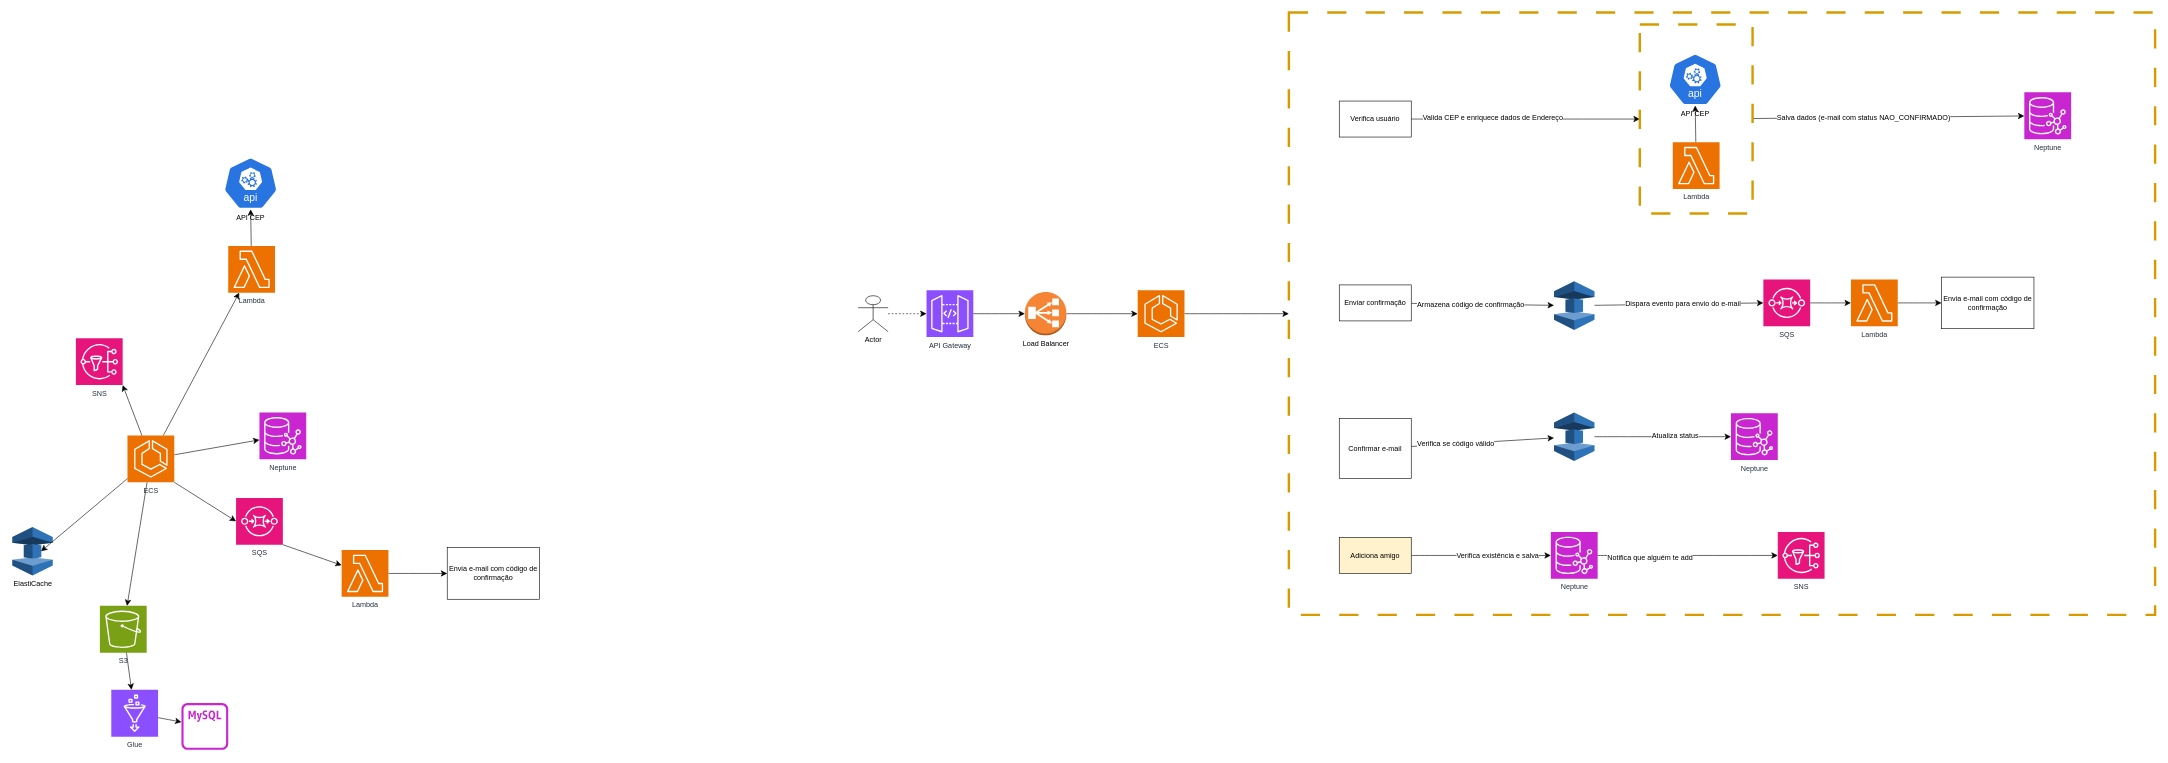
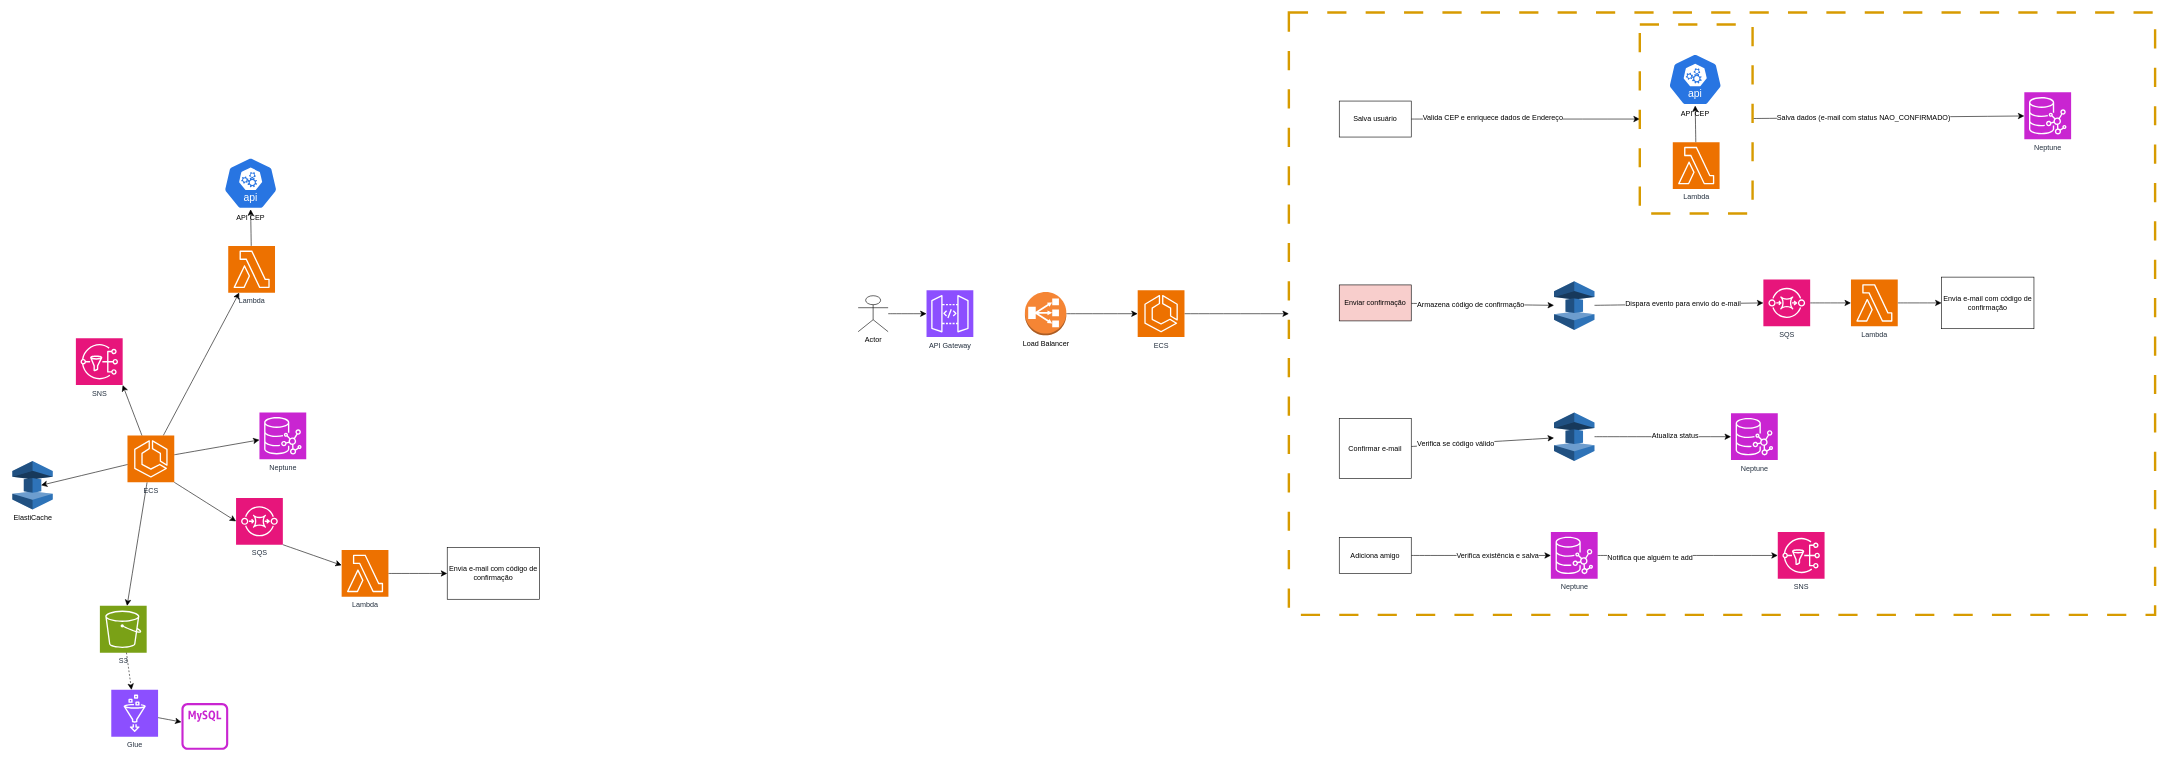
(1376, 119) -> (1376, 119)
(1376, 303) -> (1376, 303)
(905, 314) -> (905, 314)
(1018, 314) -> none
(33, 551) -> (33, 485)
(1376, 555) -> (1376, 555)
(129, 670) -> (129, 670)
